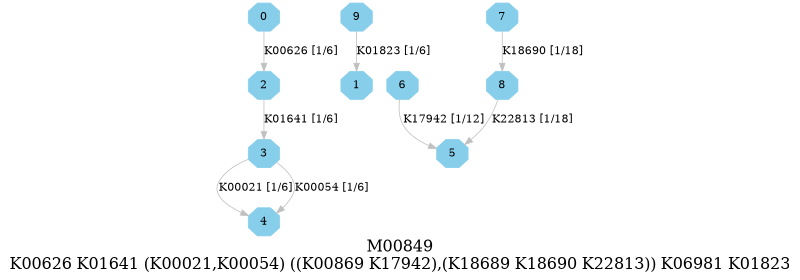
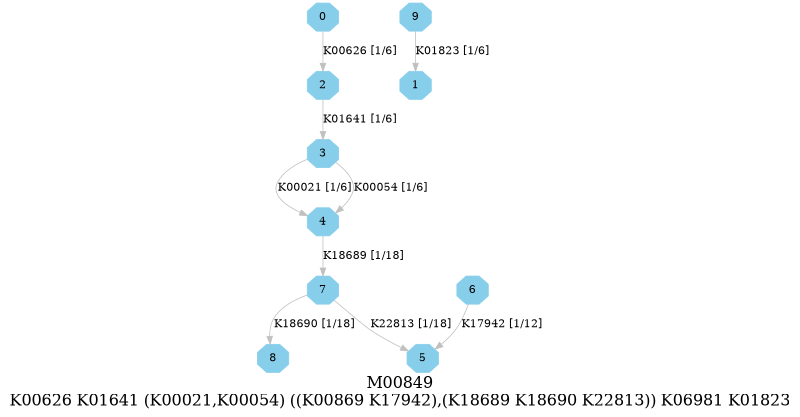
(488, 121) -> (366, 327)
none -> (323, 252)
